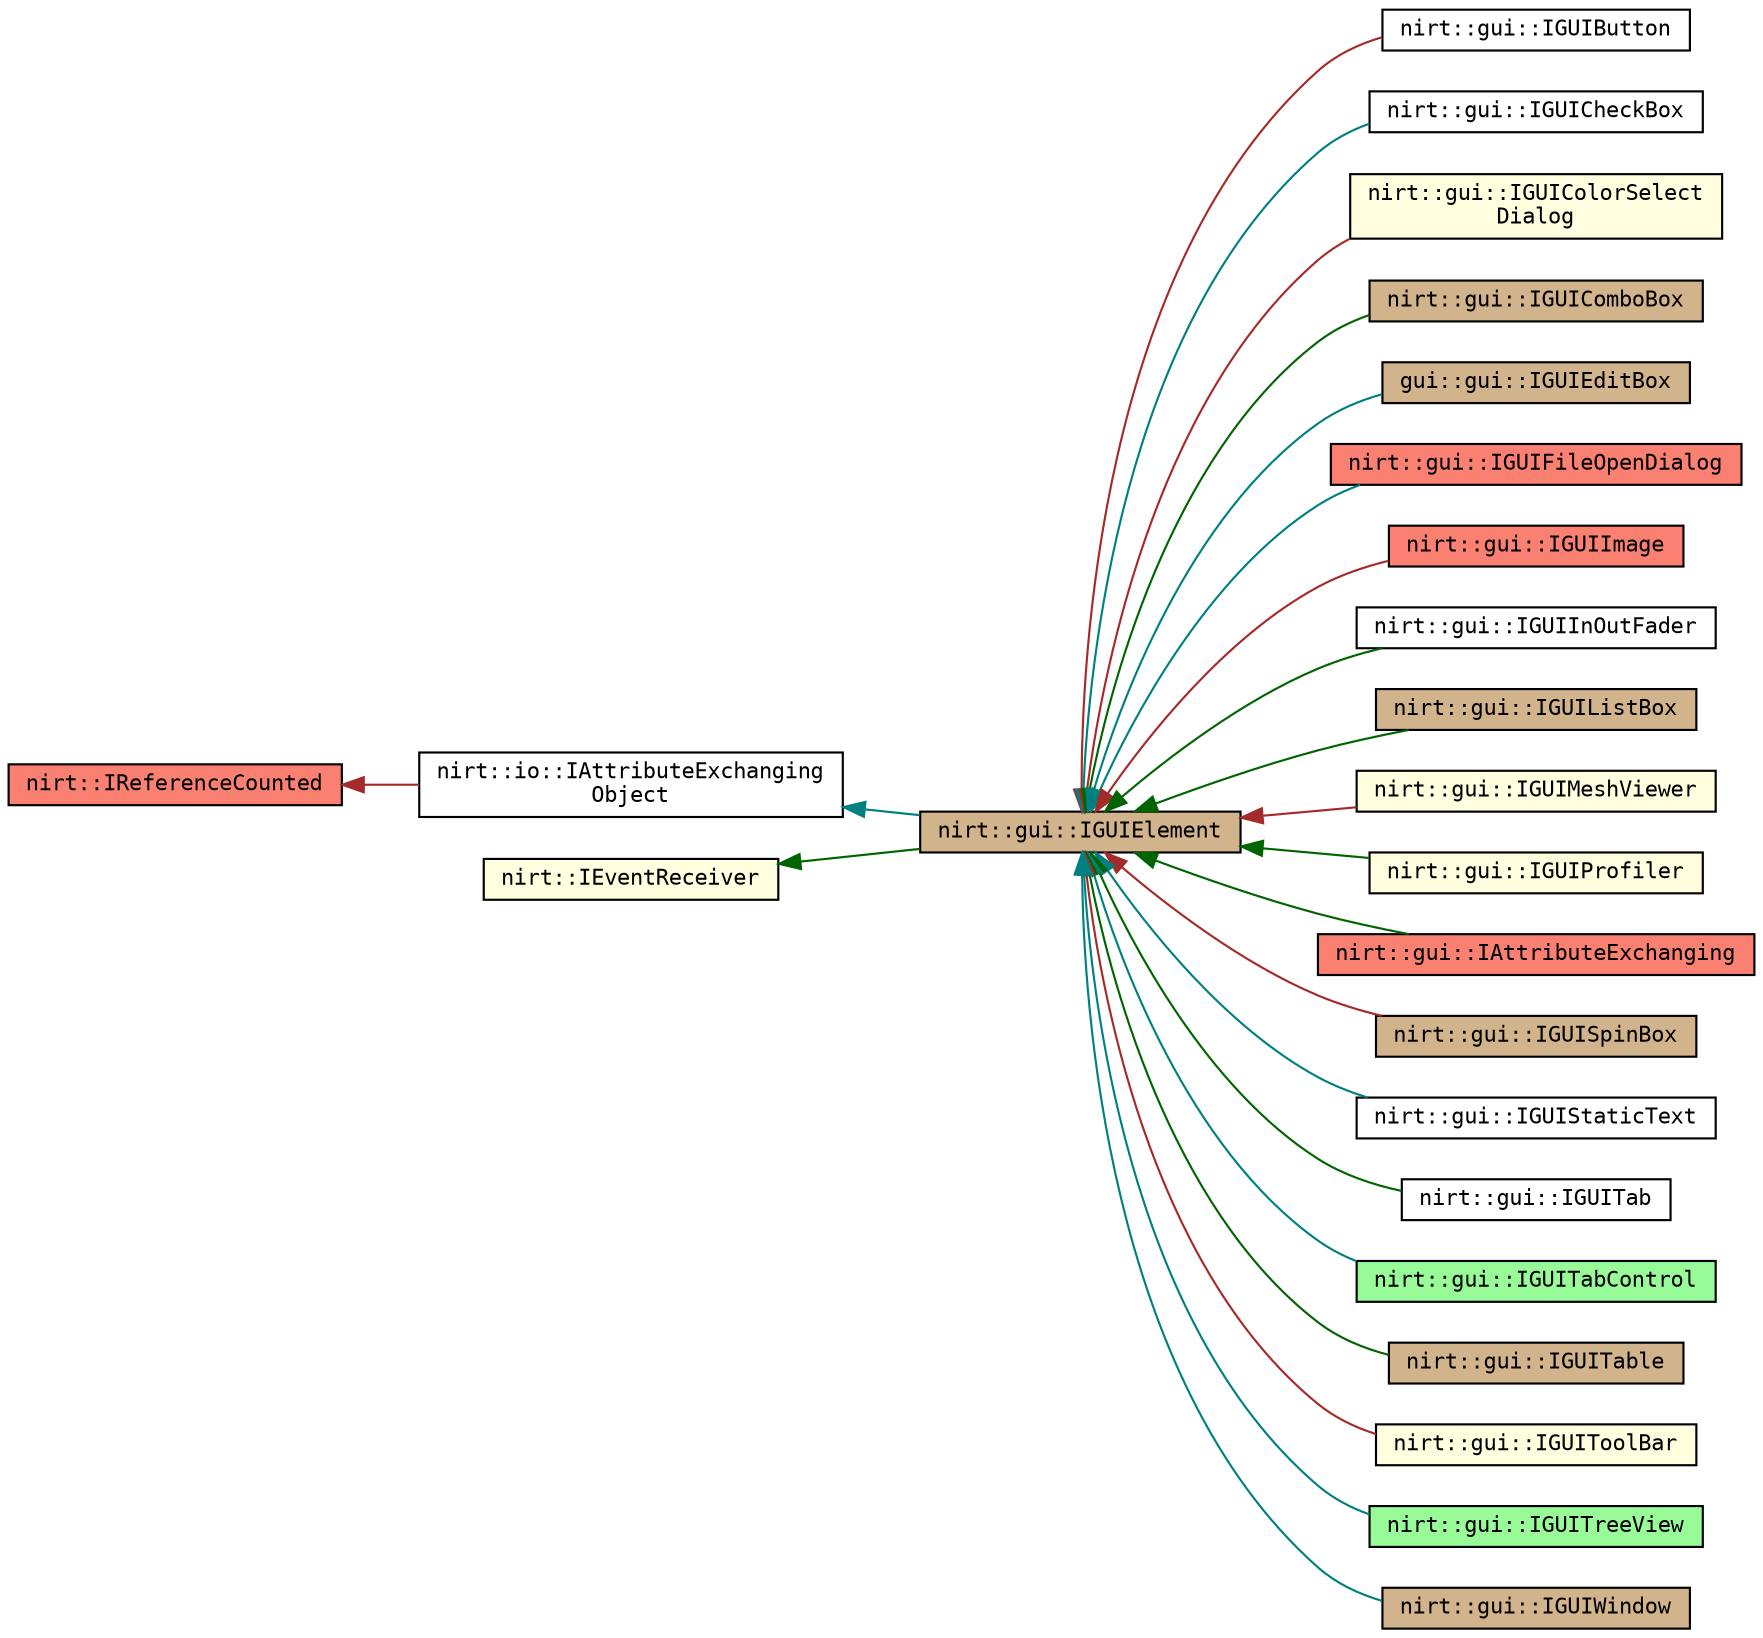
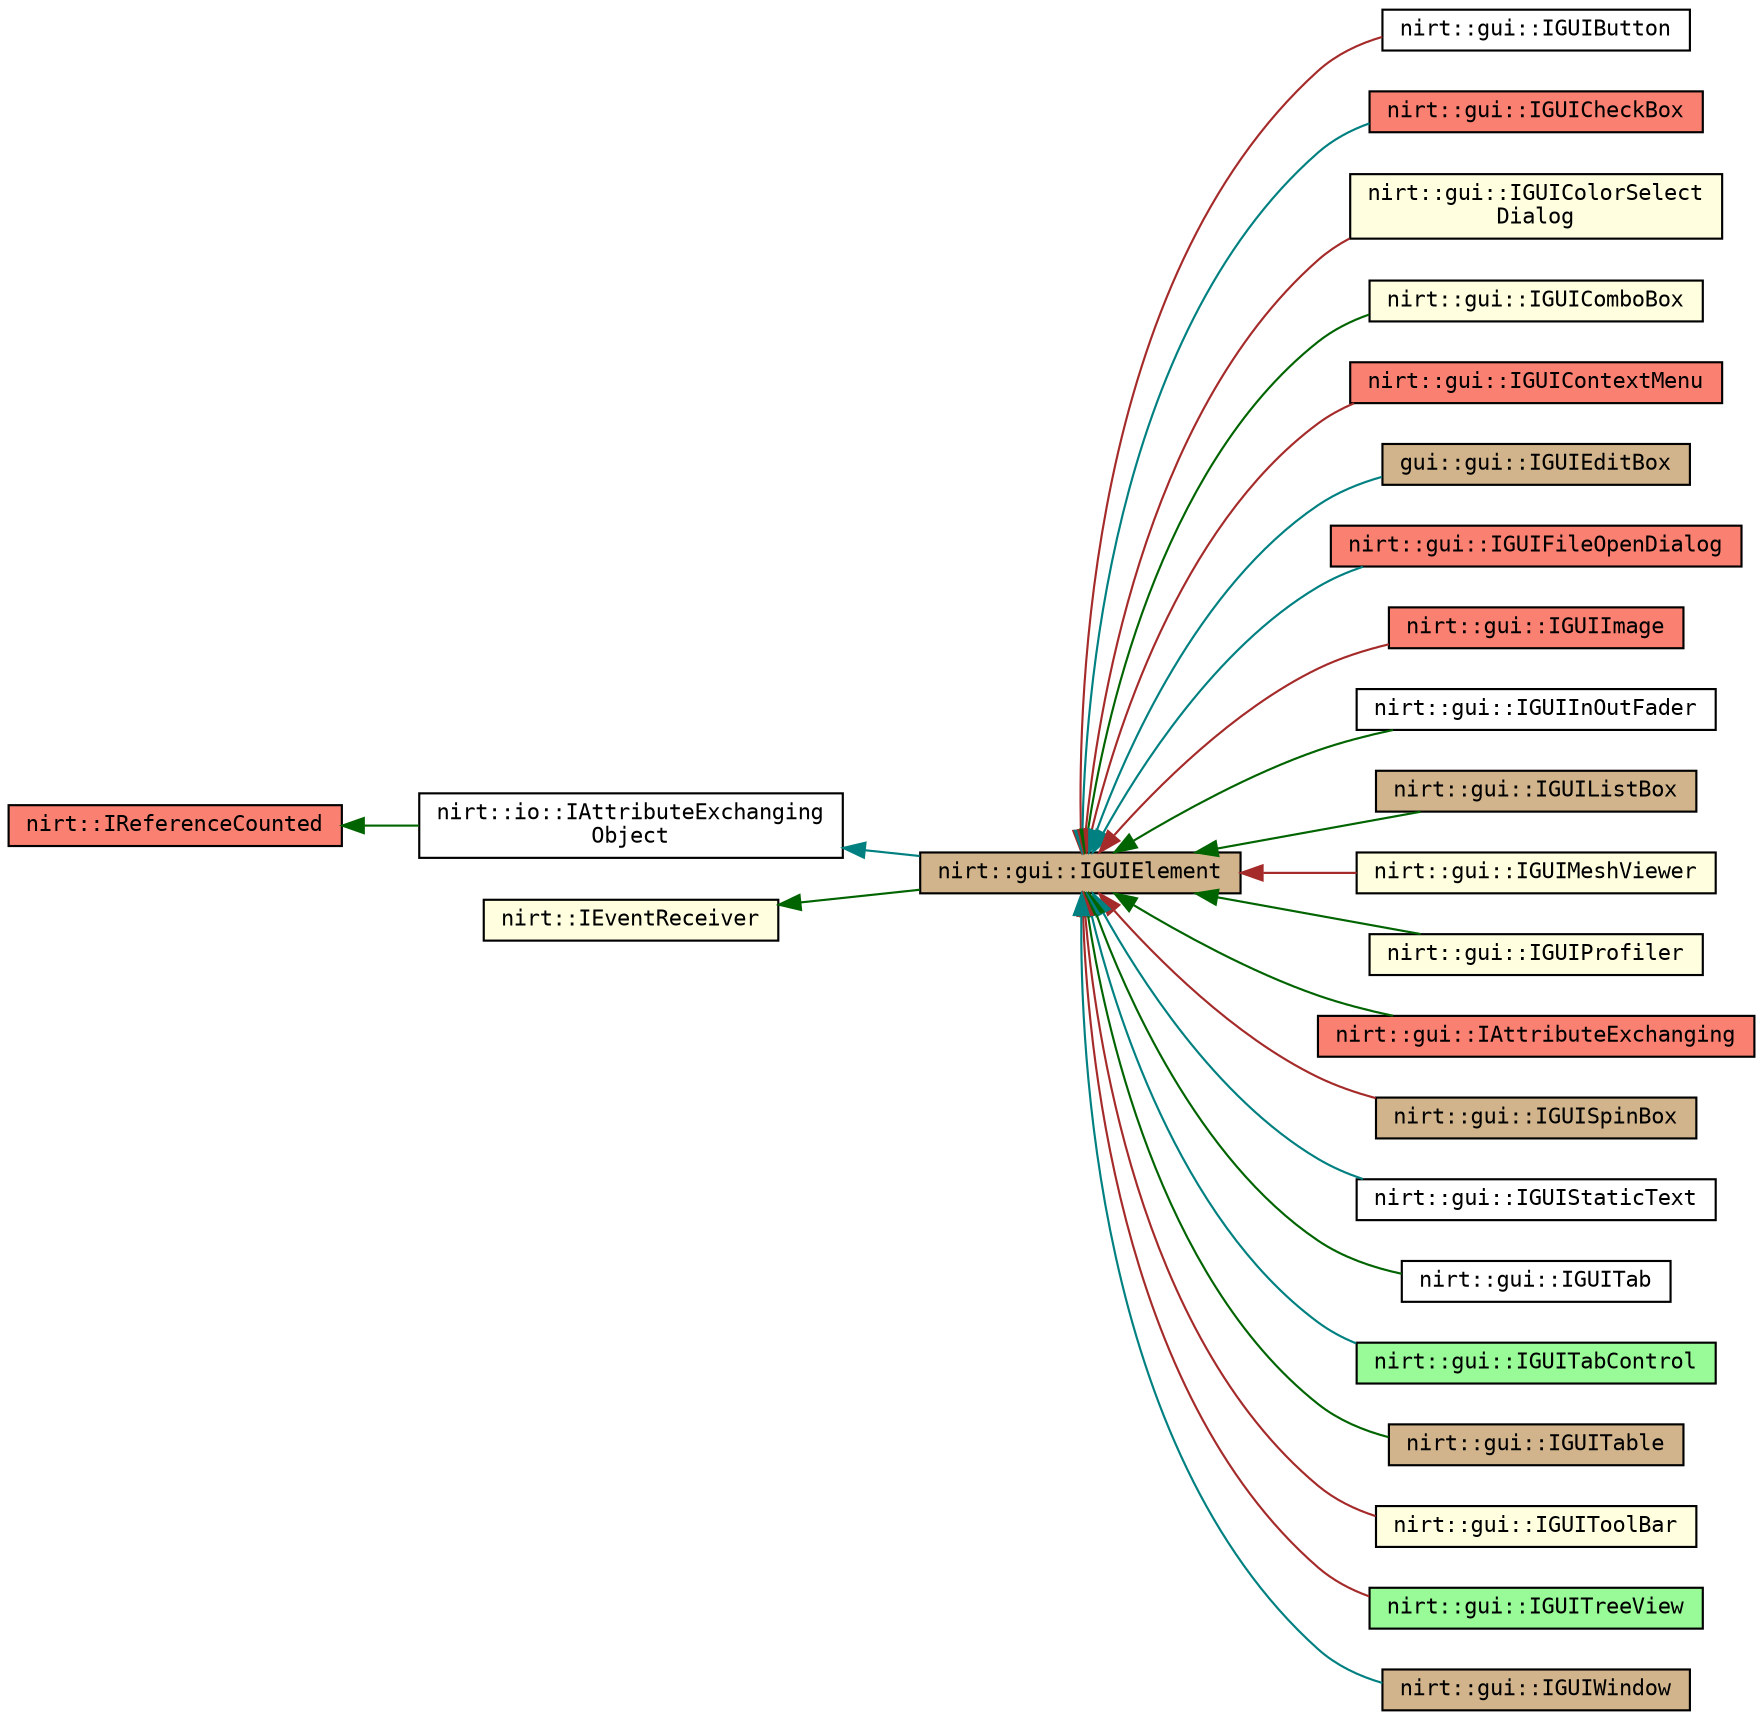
(1536, 112) -> (1536, 112)
(1536, 301) -> (1536, 301)
none -> (1536, 383)
(392, 785) -> (392, 826)
(1155, 1231) -> (1149, 1293)
